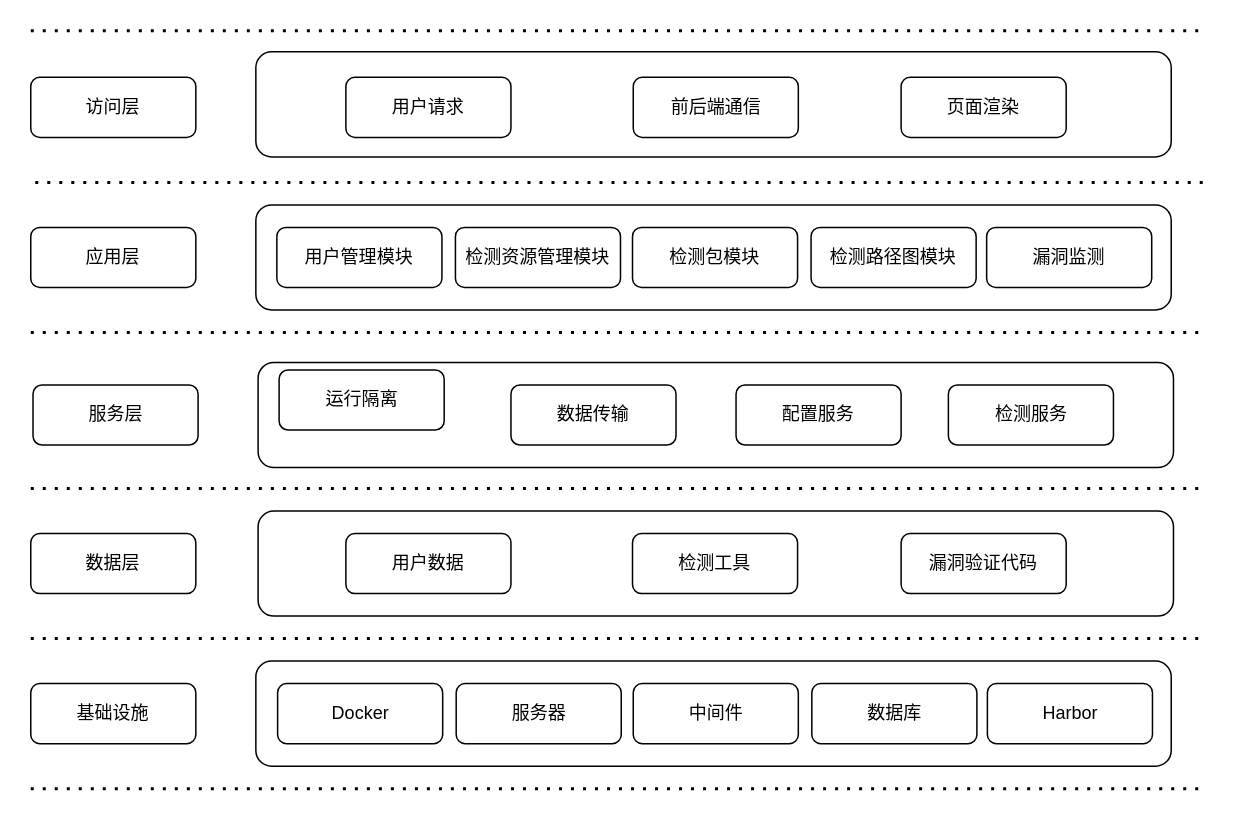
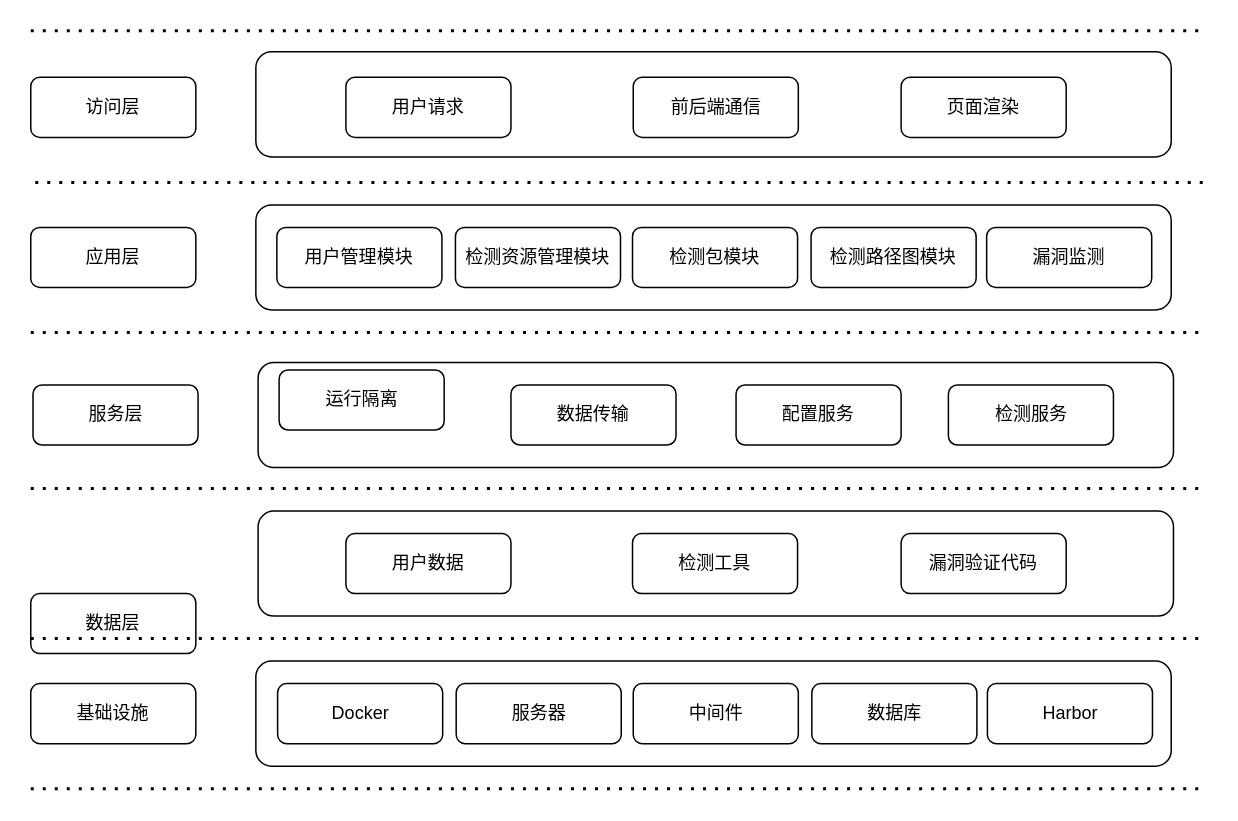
(113, 563) -> (113, 623)
